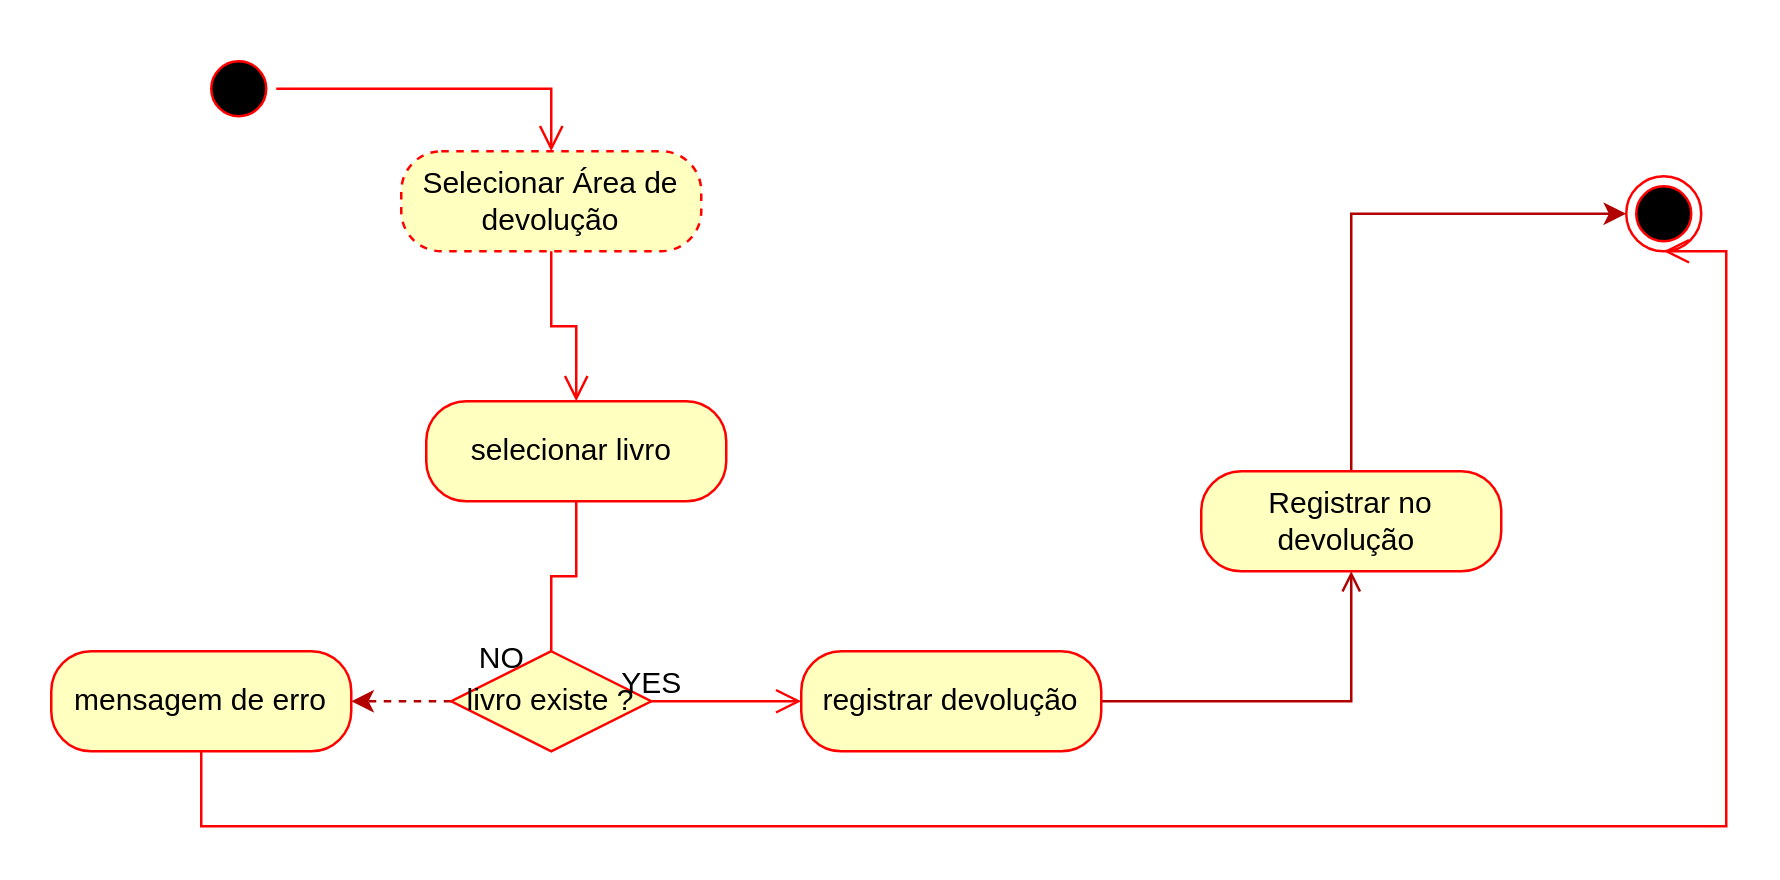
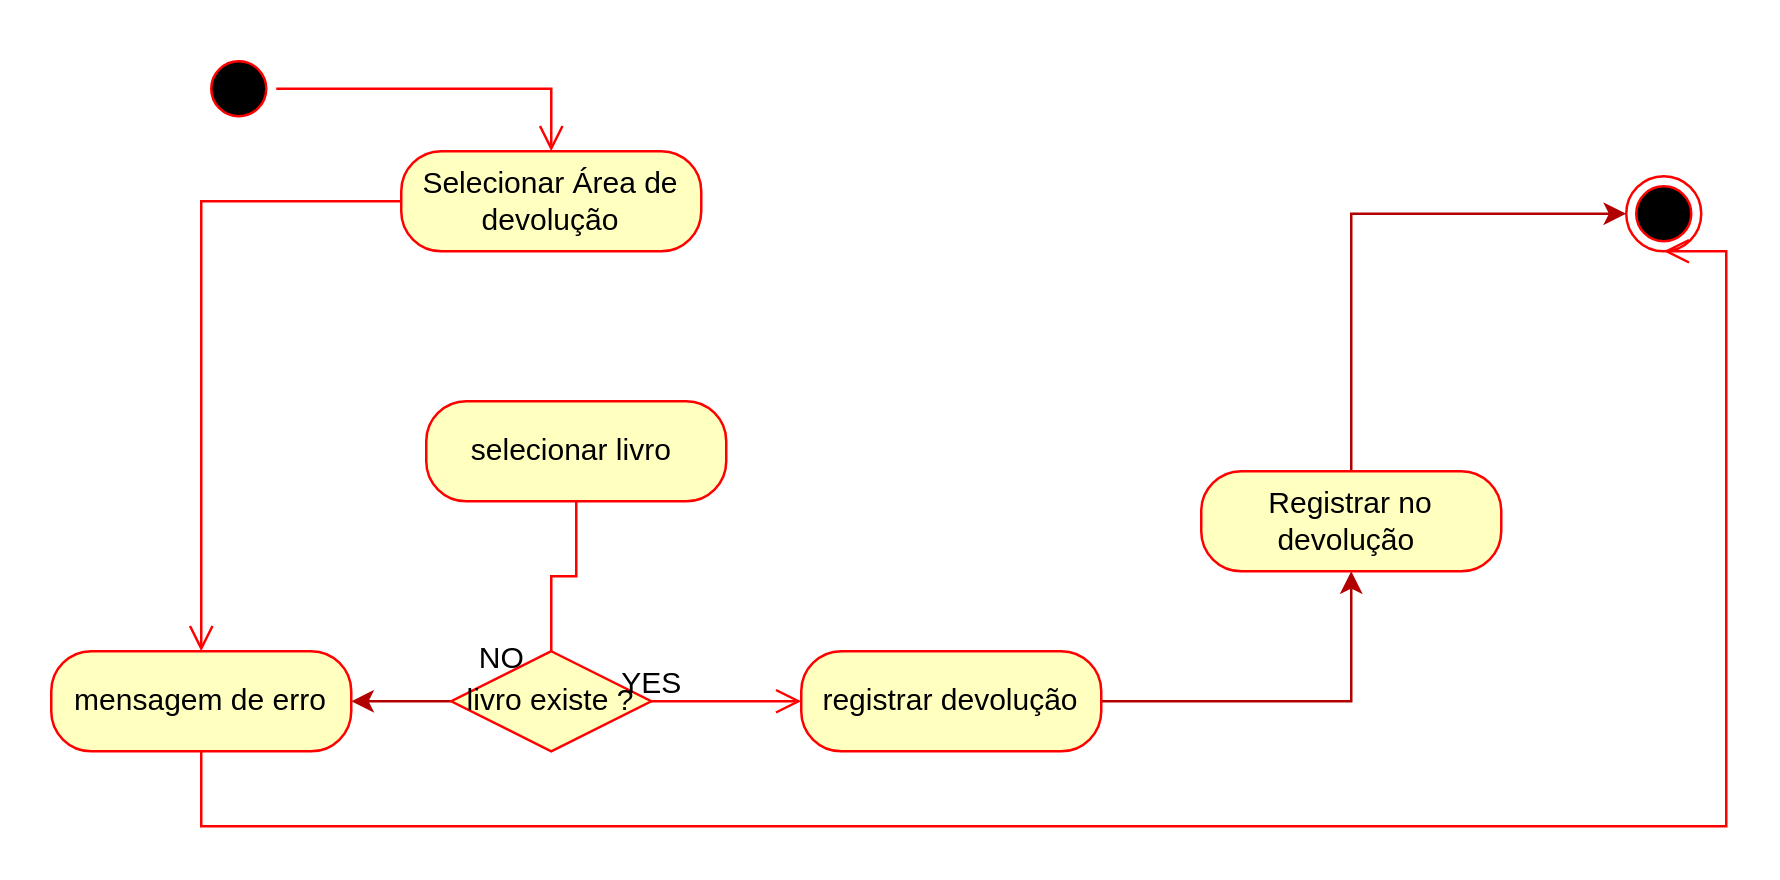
(551, 201) -> (551, 201)
(560, 326) -> (201, 323)
(1351, 585) -> (1351, 589)
(410, 701) -> (410, 701)
